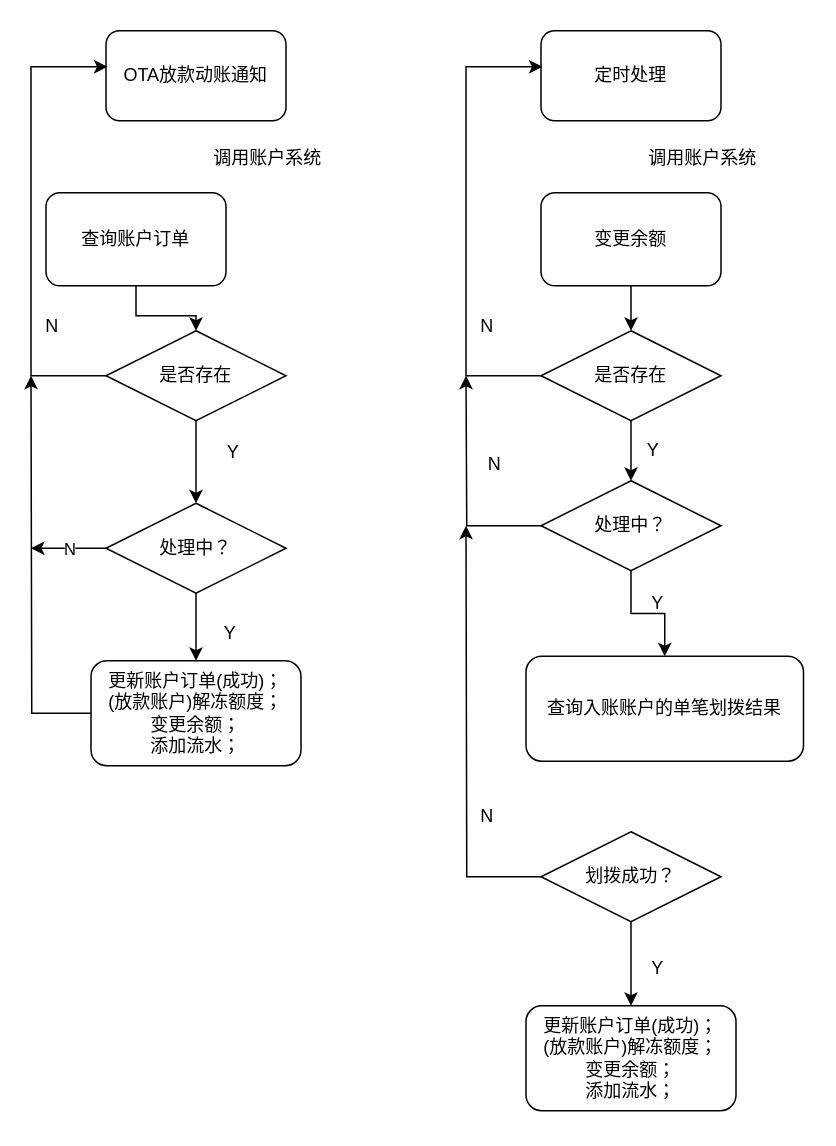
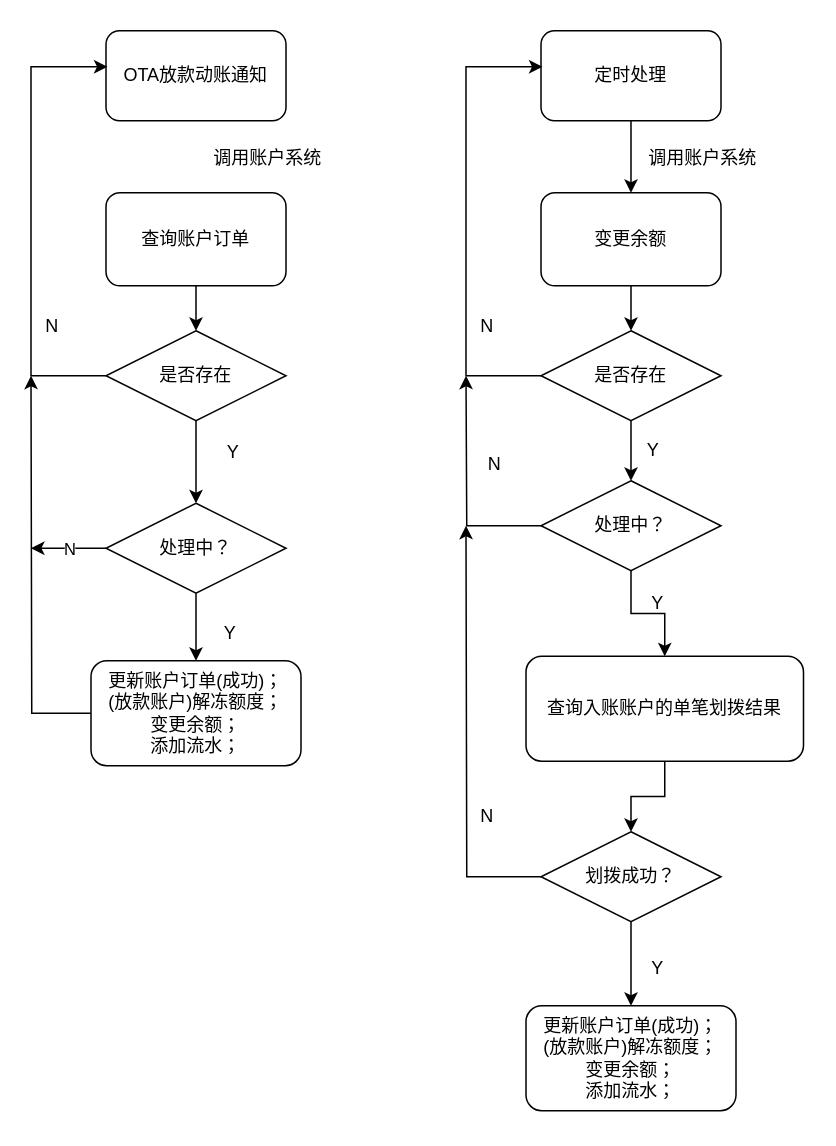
none -> (631, 152)
(136, 239) -> (196, 239)
none -> (653, 797)
